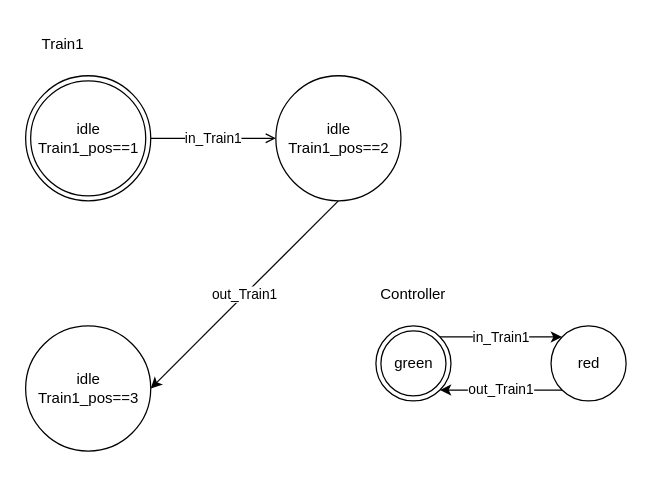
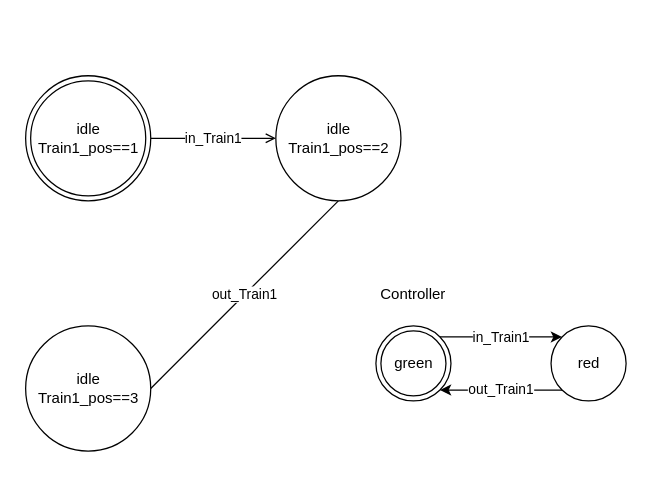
(63, 44) -> none
(157, 382) -> (154, 385)
